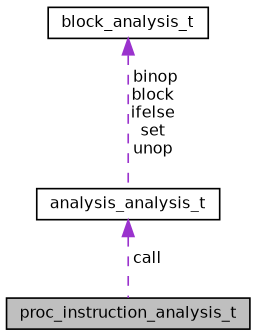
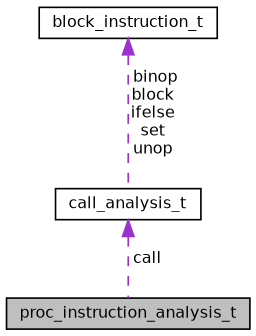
(128, 23) -> (128, 23)
(128, 204) -> (128, 204)
